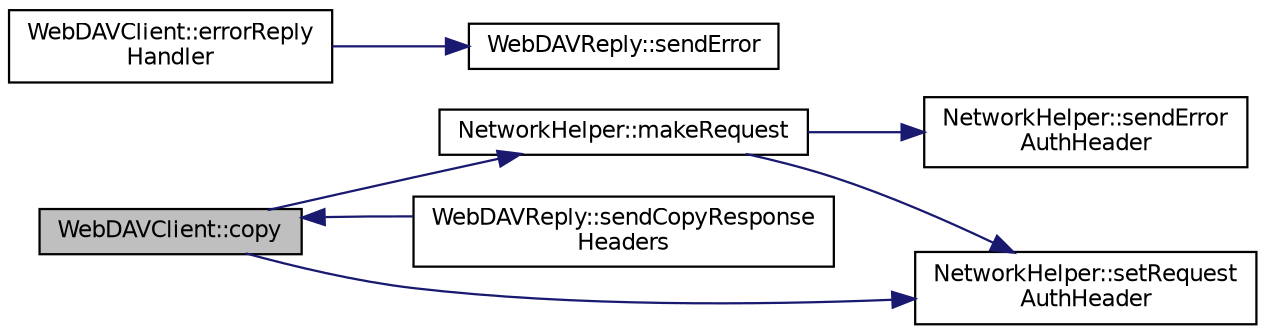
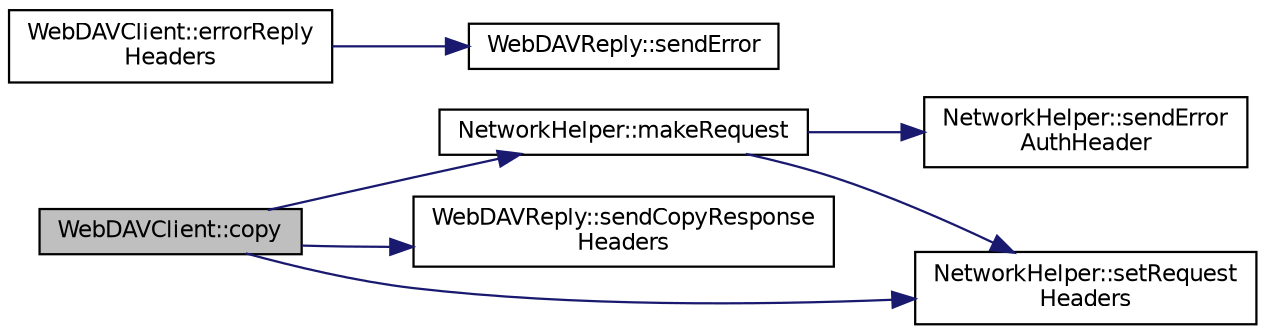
(171, 46) -> (171, 46)
(369, 216) -> (346, 247)
(1086, 288) -> (1086, 288)
